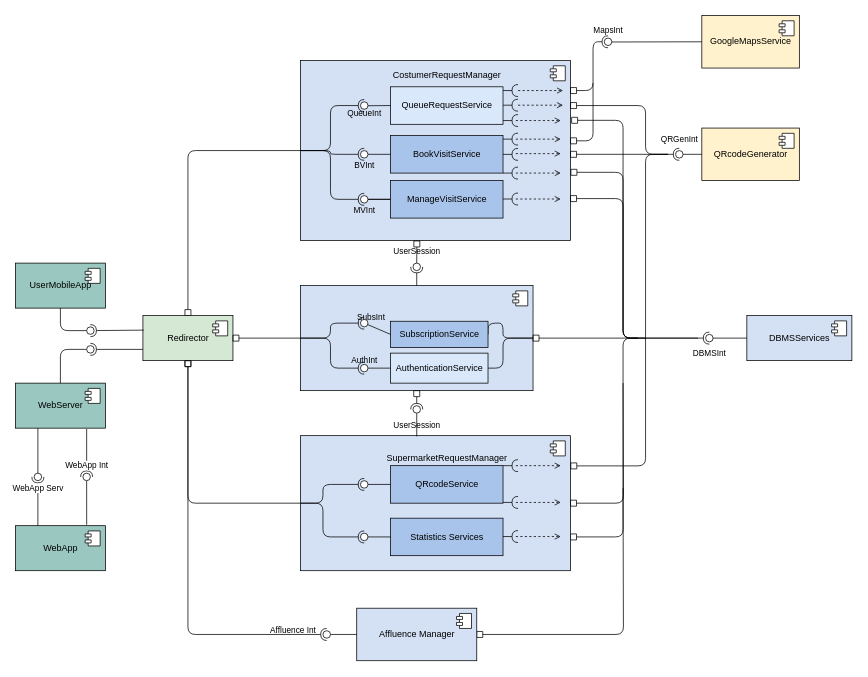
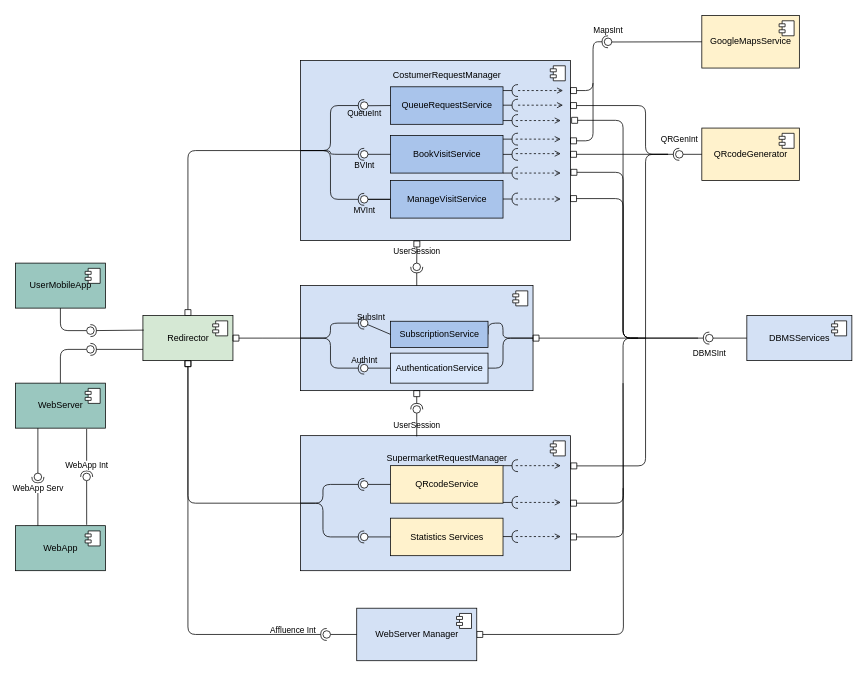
(447, 105) -> (447, 105)
(447, 484) -> (447, 484)
(447, 537) -> (447, 537)
(417, 634) -> (417, 634)
